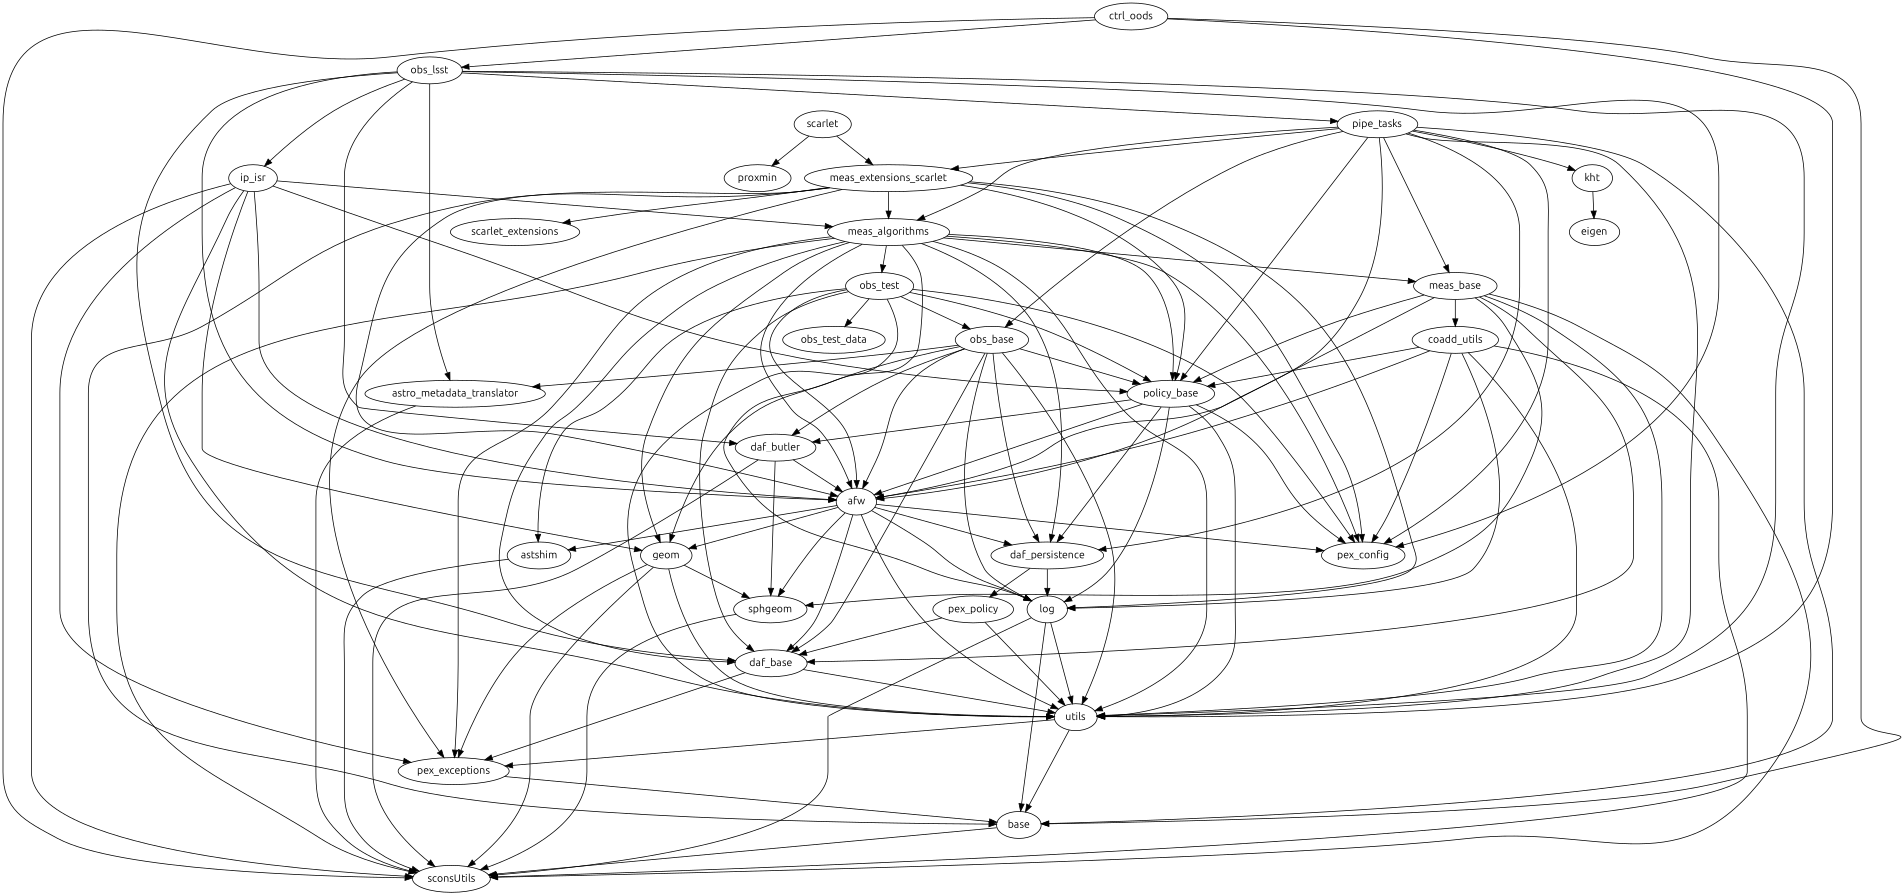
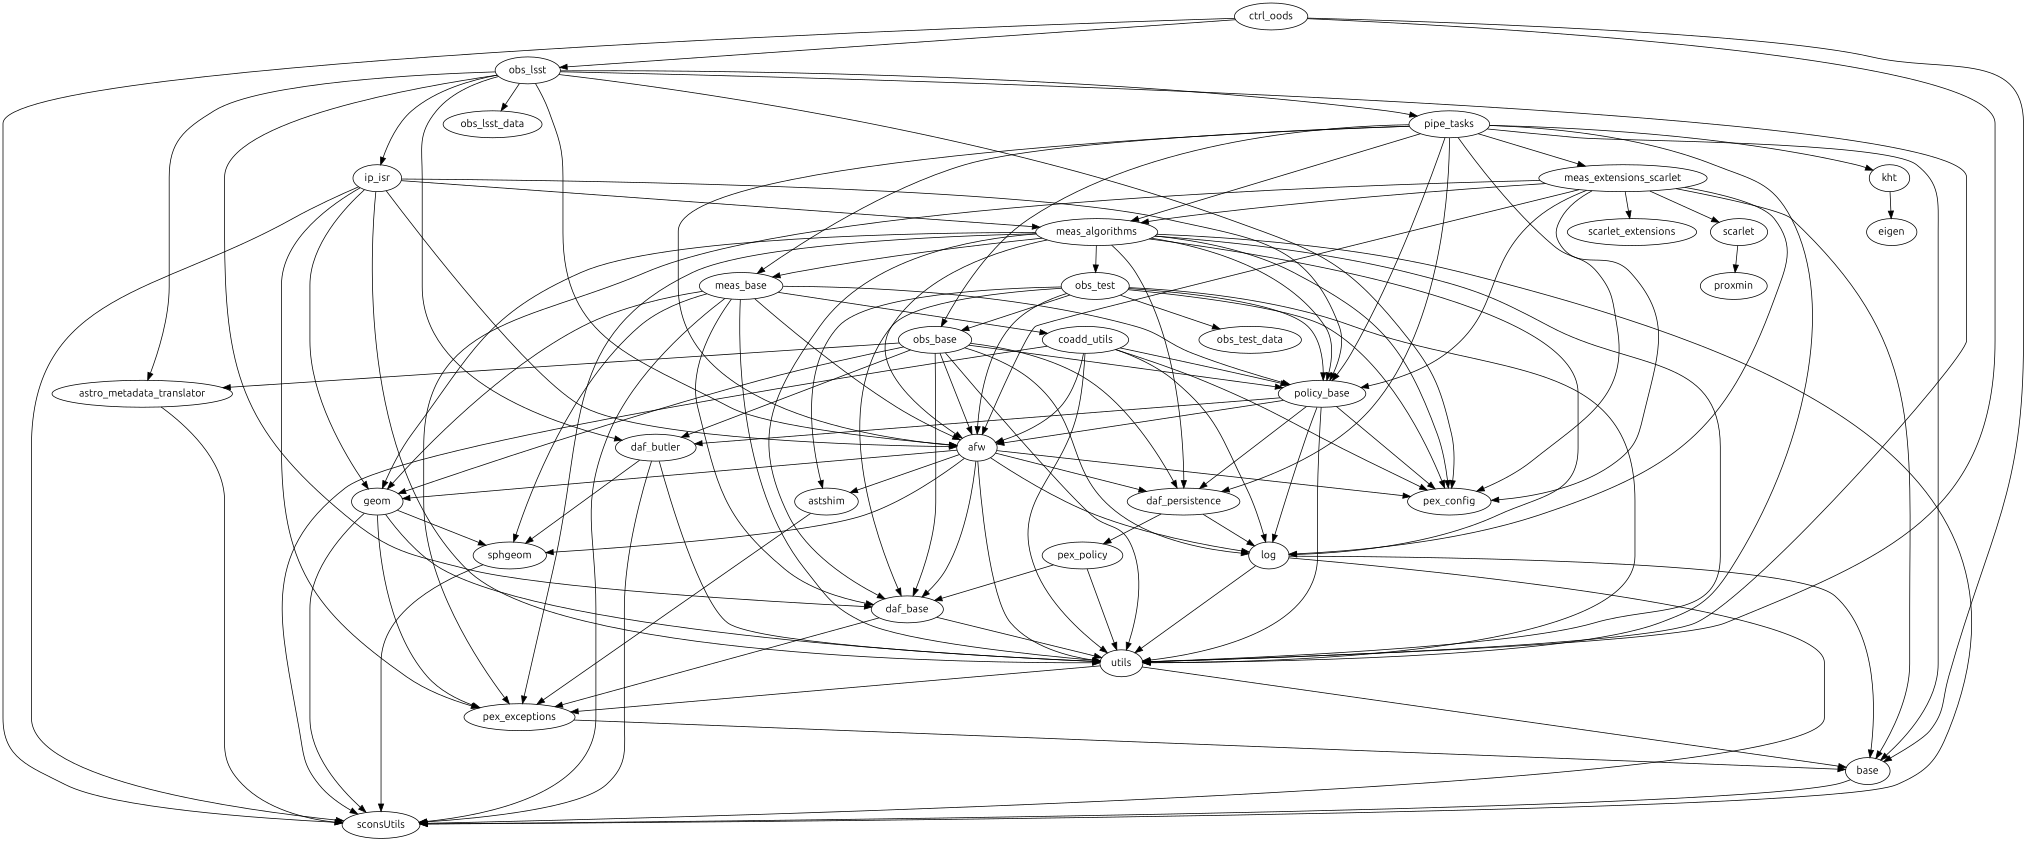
none -> (493, 124)
(852, 148) -> (1681, 205)
none -> (538, 353)
(815, 474) -> (740, 628)
(344, 670) -> (677, 607)
